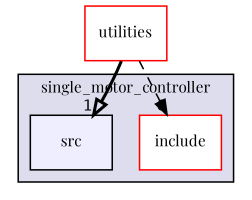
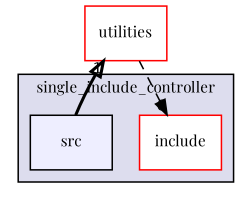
(111, 84) -> (85, 95)
(126, 89) -> (126, 89)
